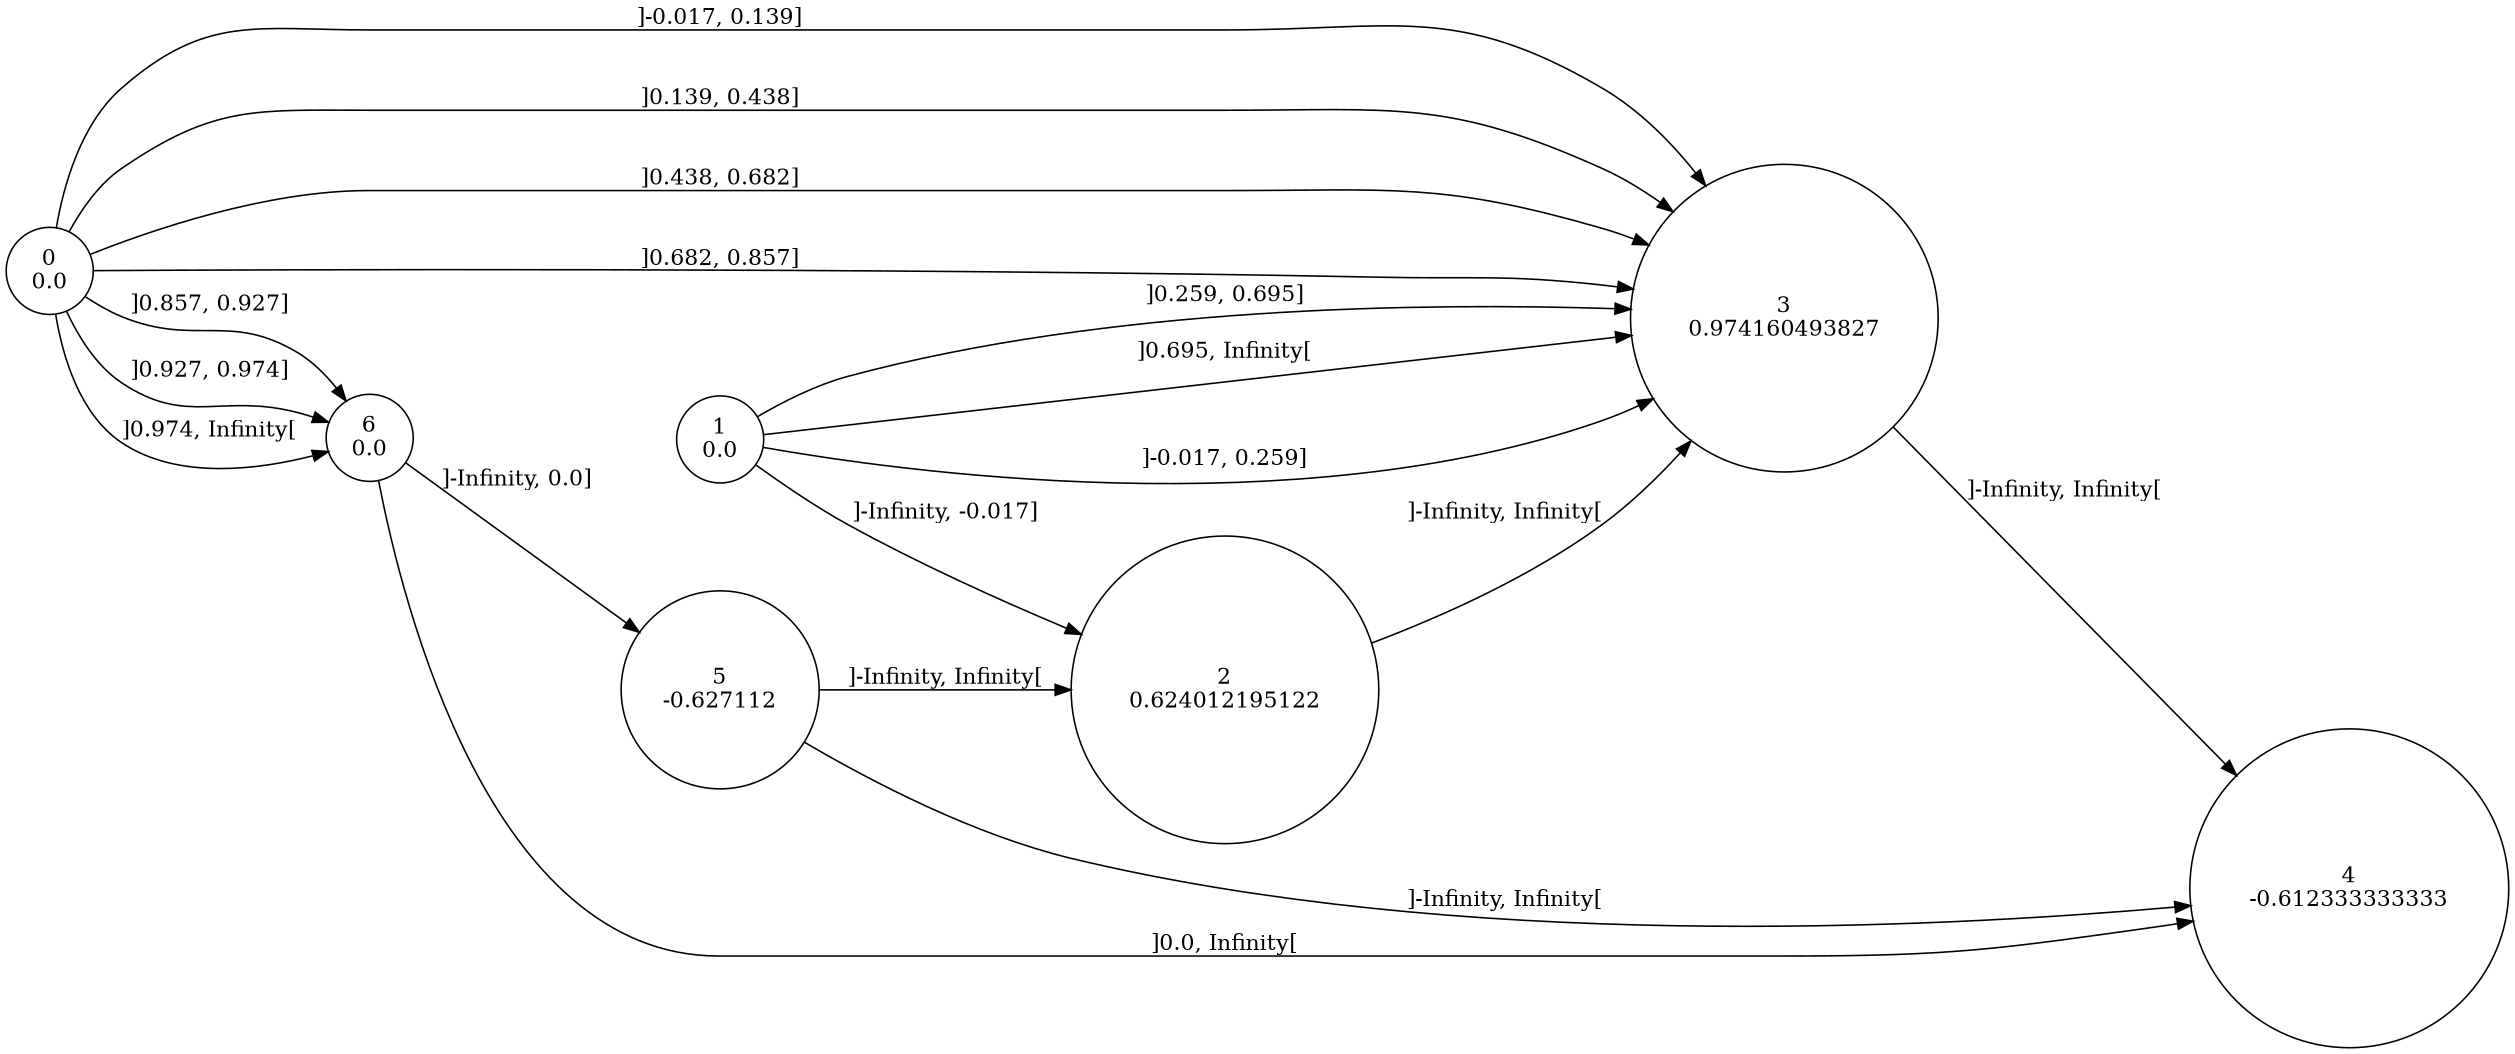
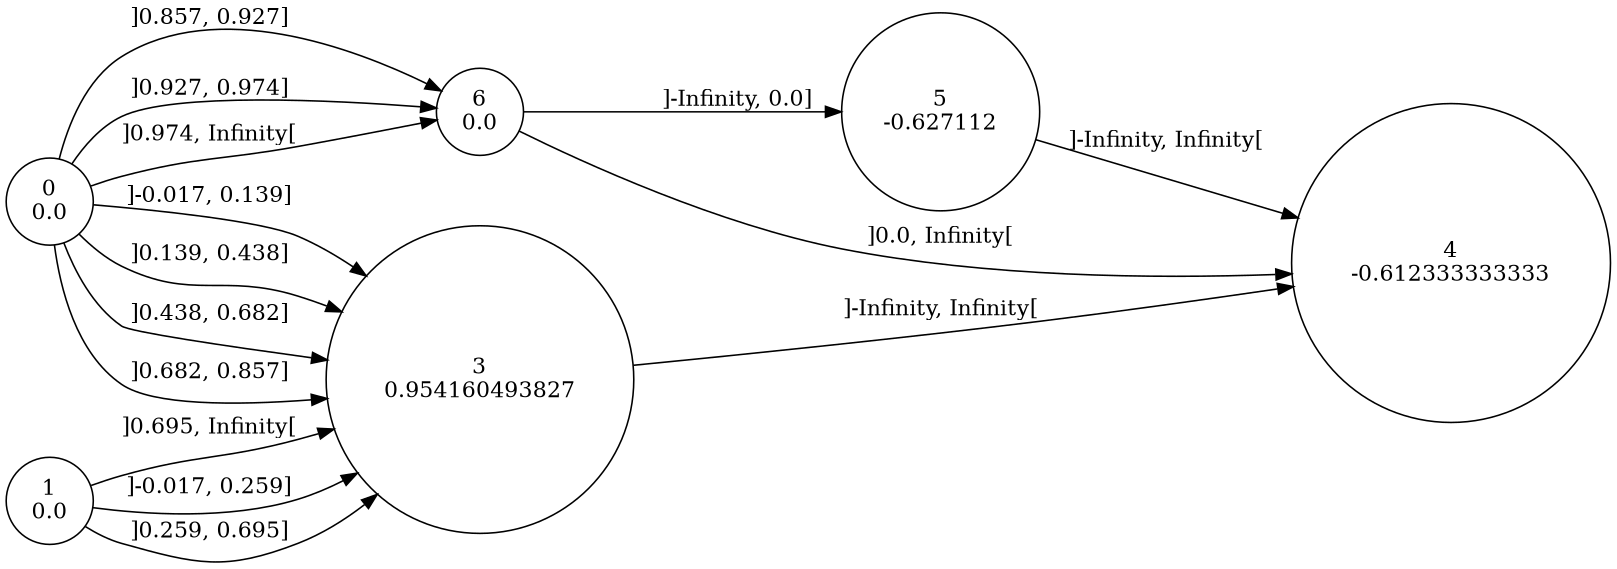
(1784, 318) -> (480, 380)
(1225, 690) -> none
